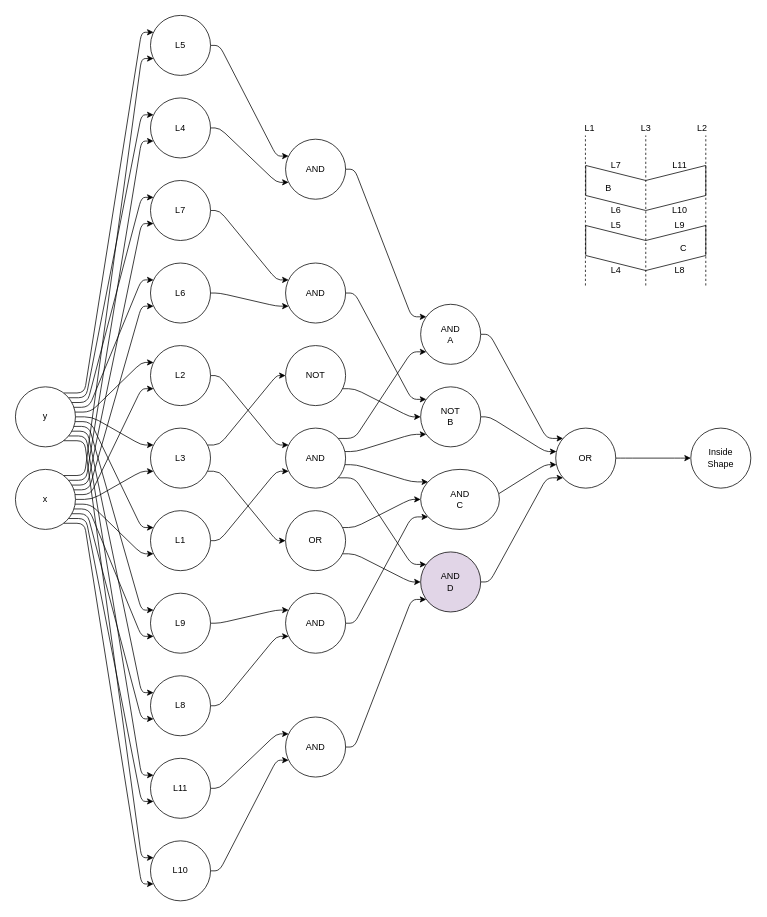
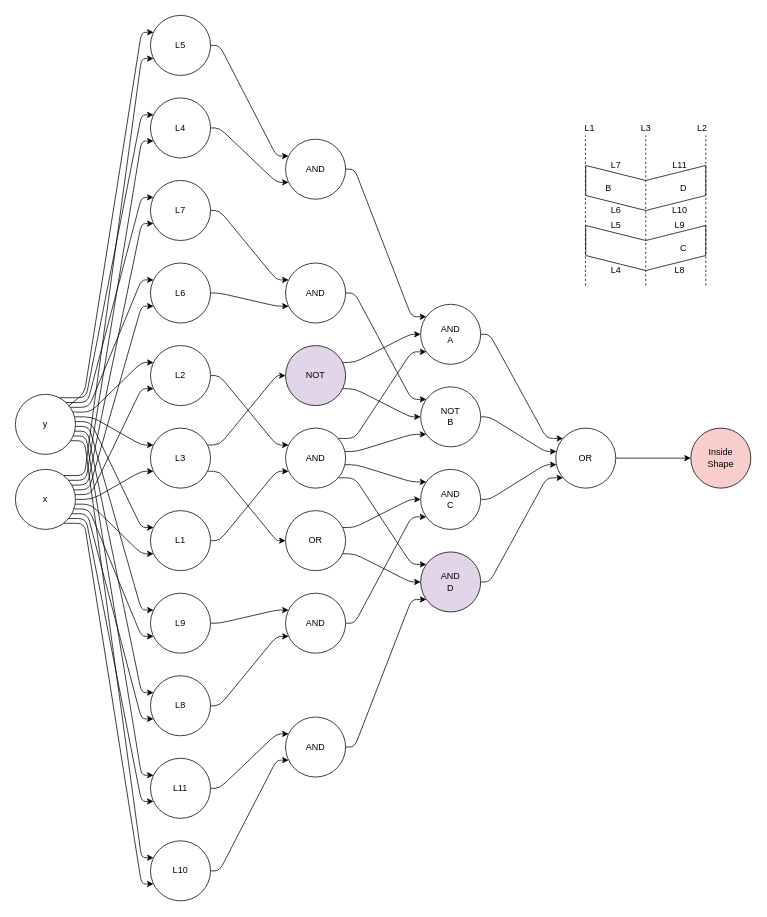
none -> (683, 188)
none -> (380, 349)
(315, 375) -> (315, 375)
(45, 417) -> (45, 424)
(720, 458) -> (720, 458)
(460, 499) -> (450, 499)
